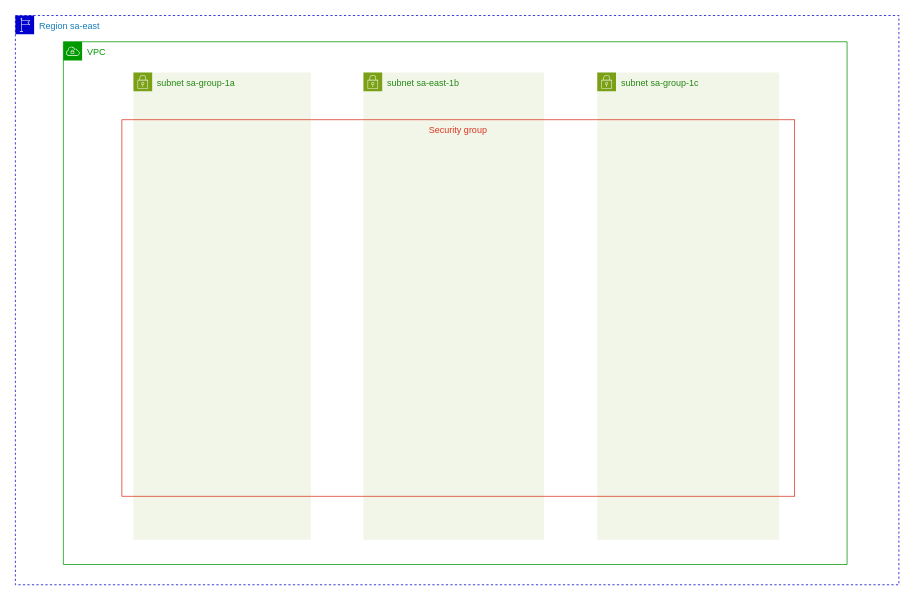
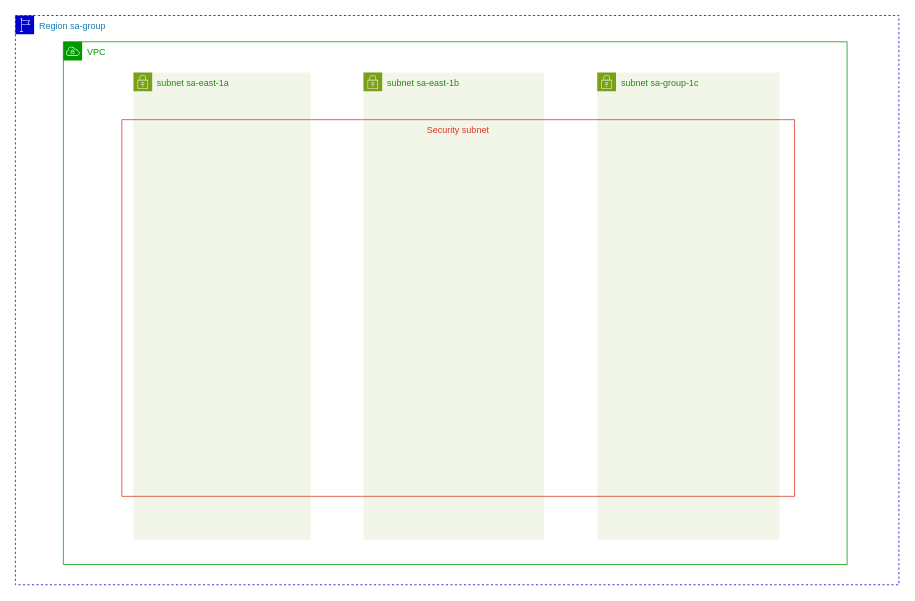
(72, 26) -> (75, 26)
(201, 83) -> (199, 83)
(458, 130) -> (458, 130)
